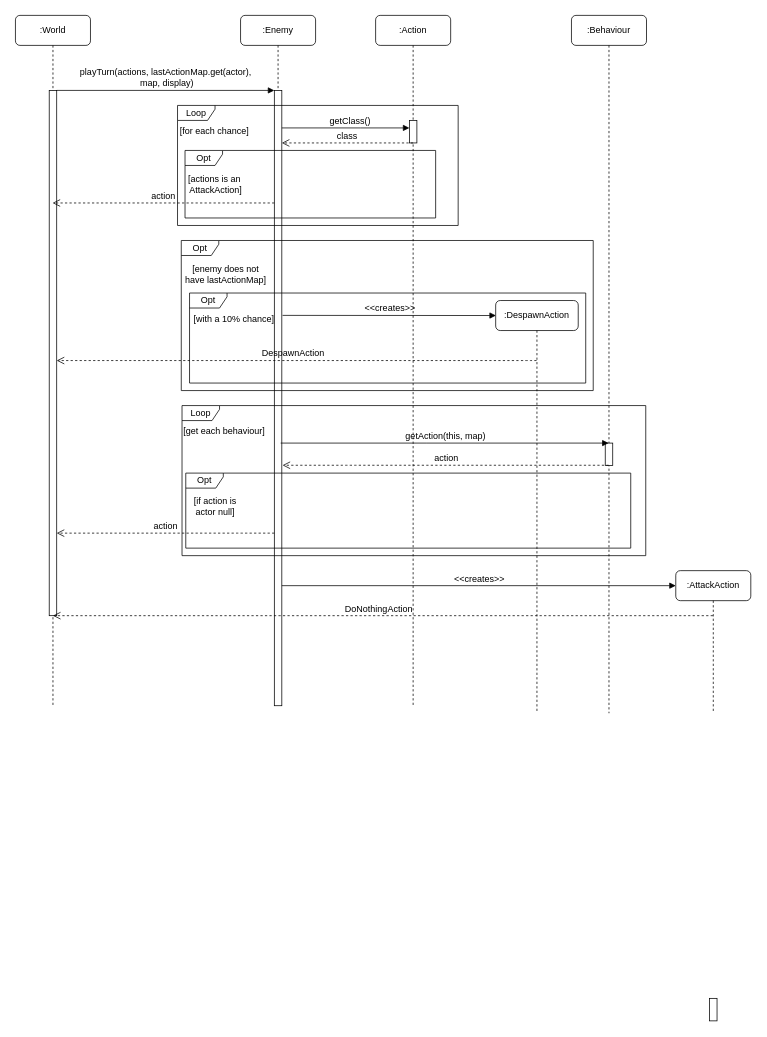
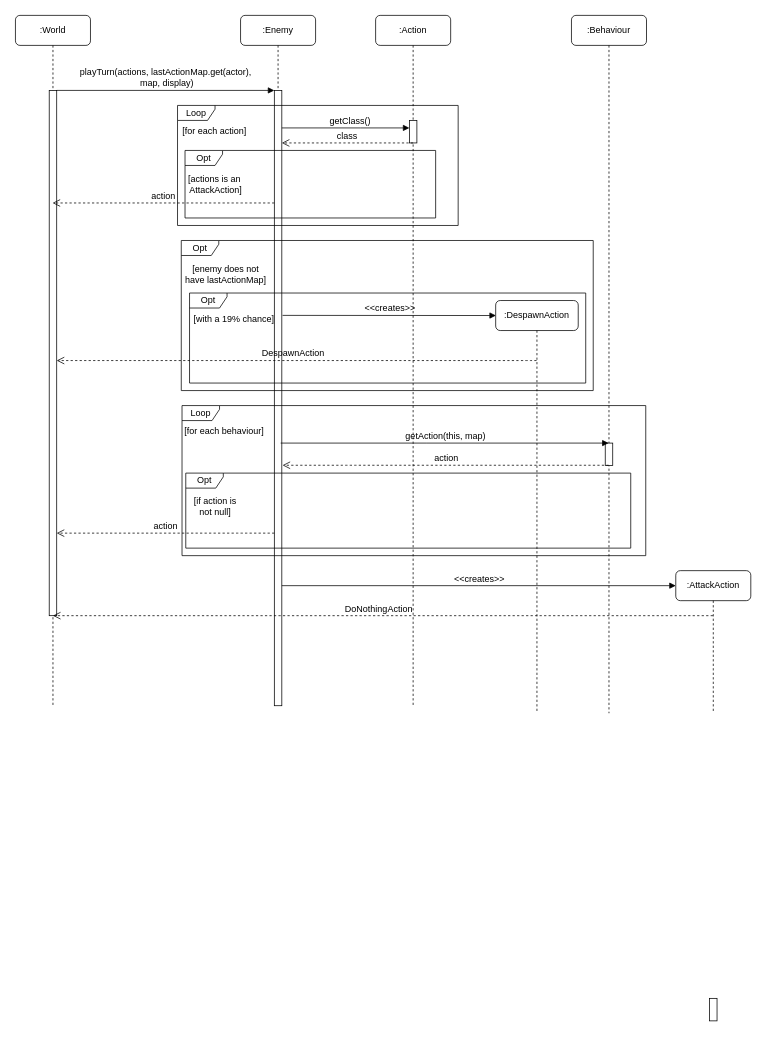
(215, 132) -> (215, 132)
(234, 319) -> (234, 319)
(224, 432) -> (224, 432)
(215, 507) -> (215, 507)
